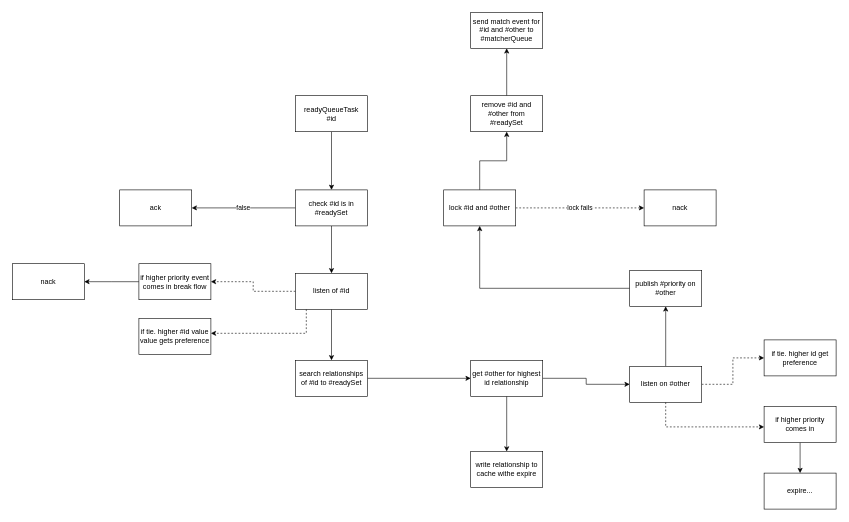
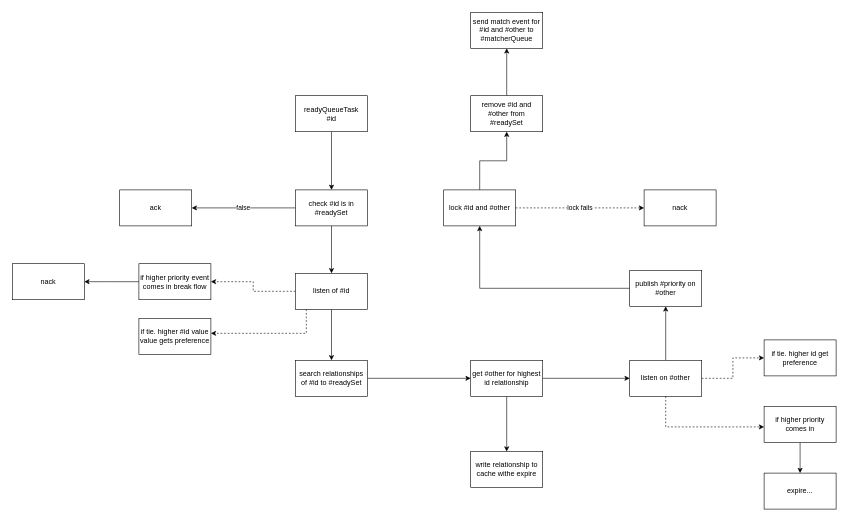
(666, 384) -> (666, 378)
